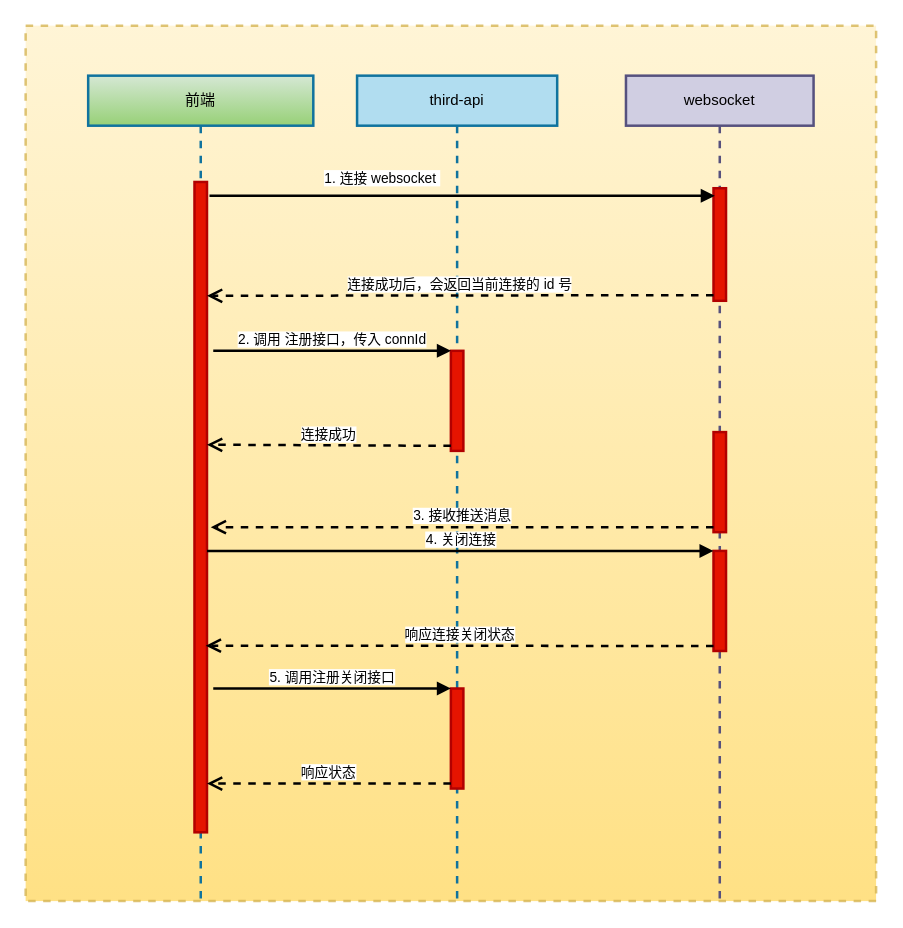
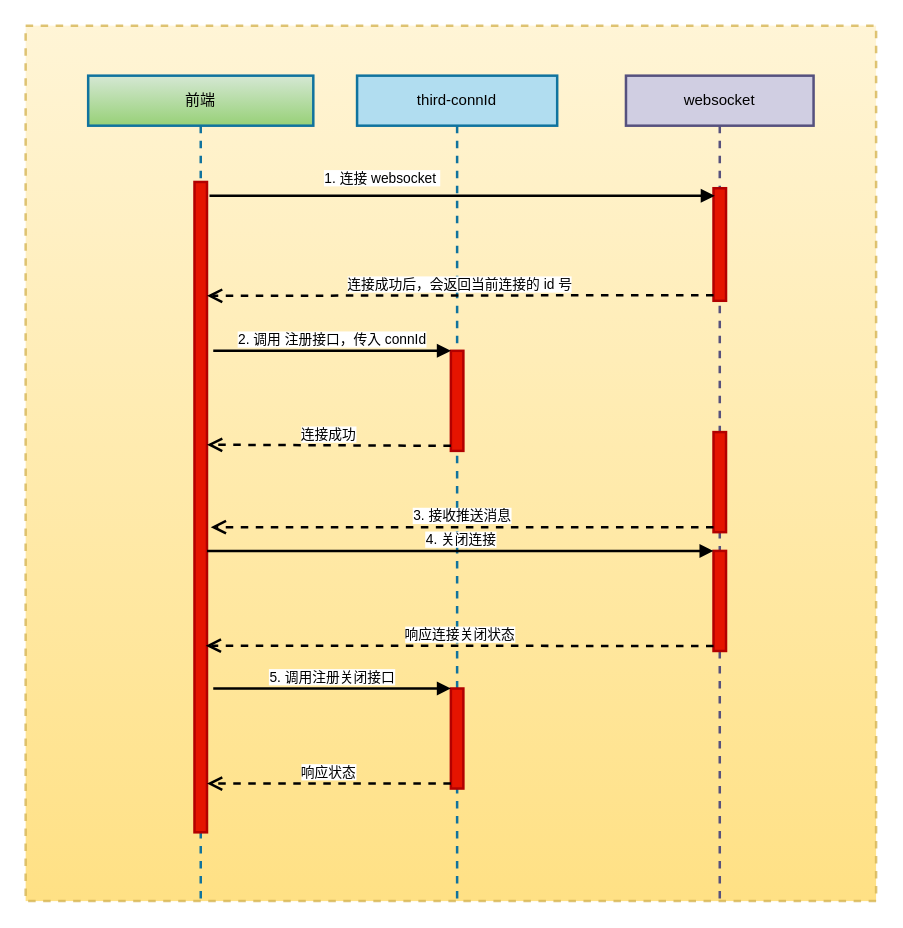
(457, 101) -> (457, 101)
